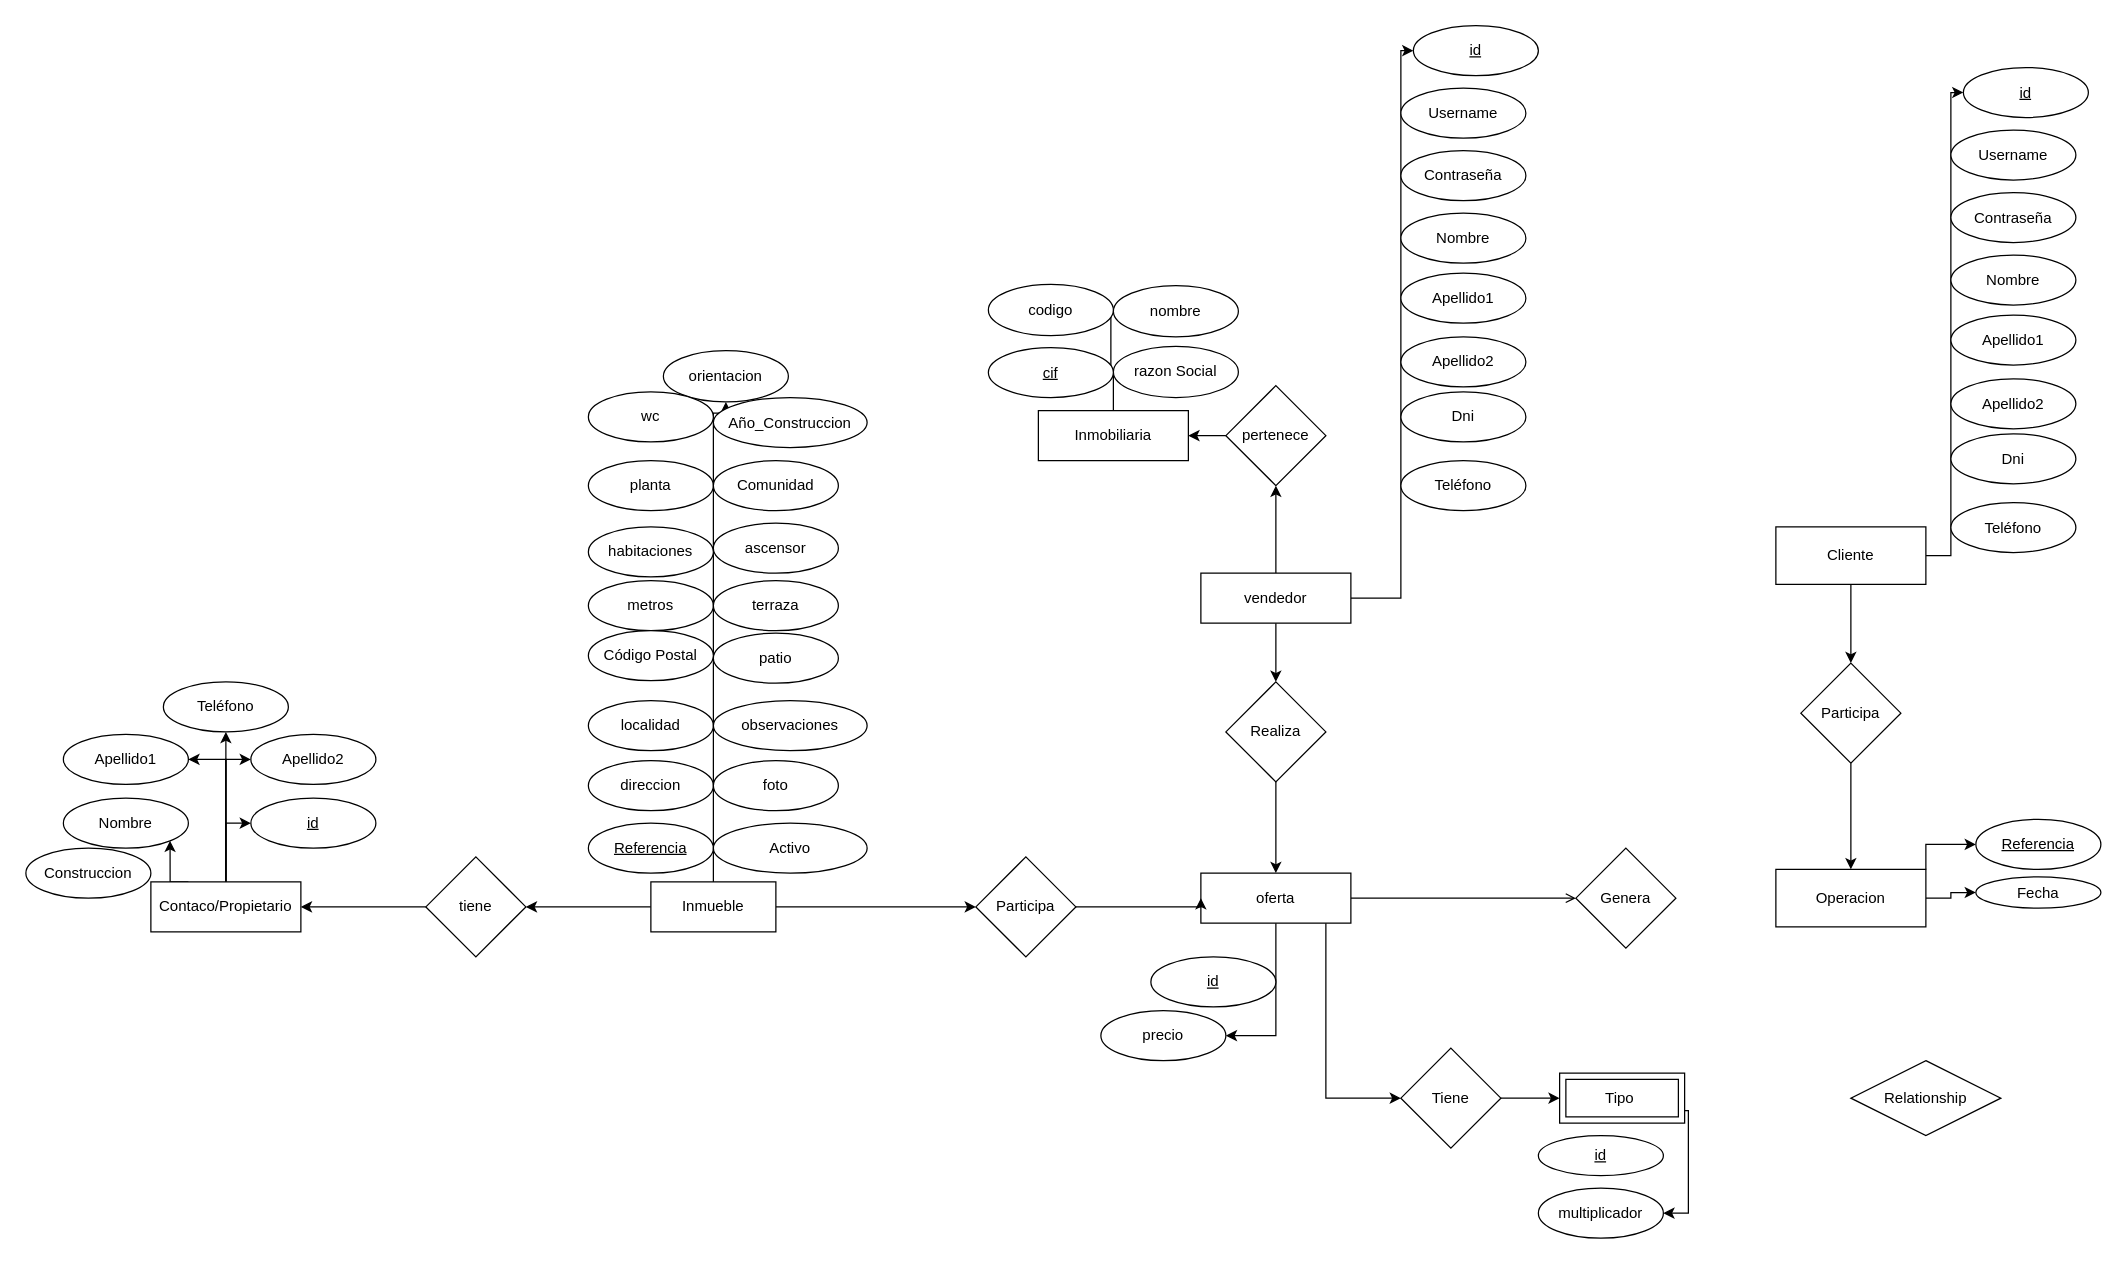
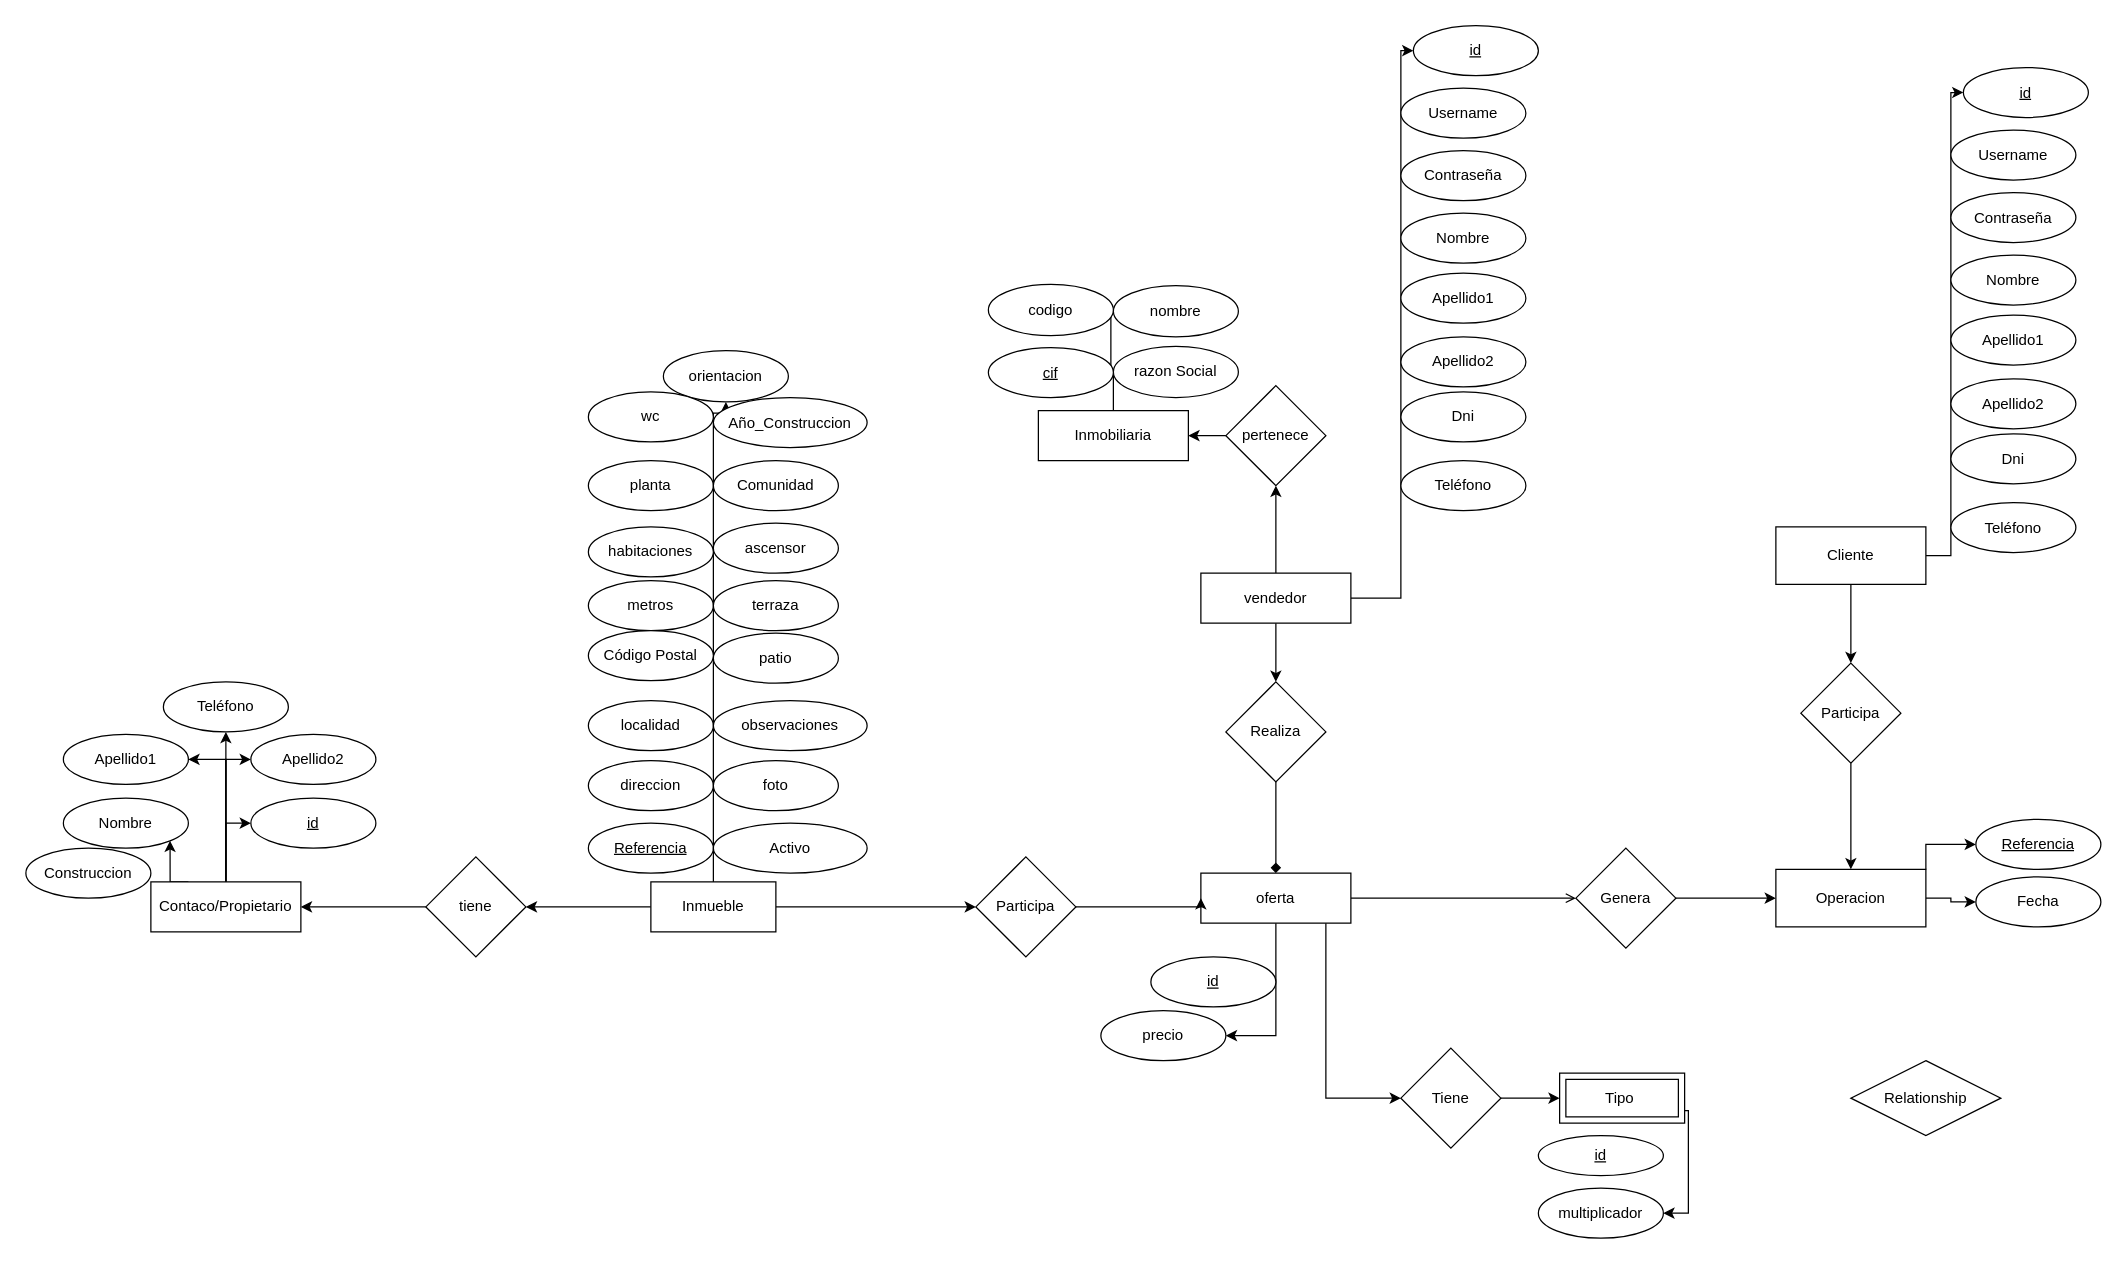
(1276, 863) -> (1276, 862)
(2038, 893) -> (2038, 902)
none -> (1722, 898)
